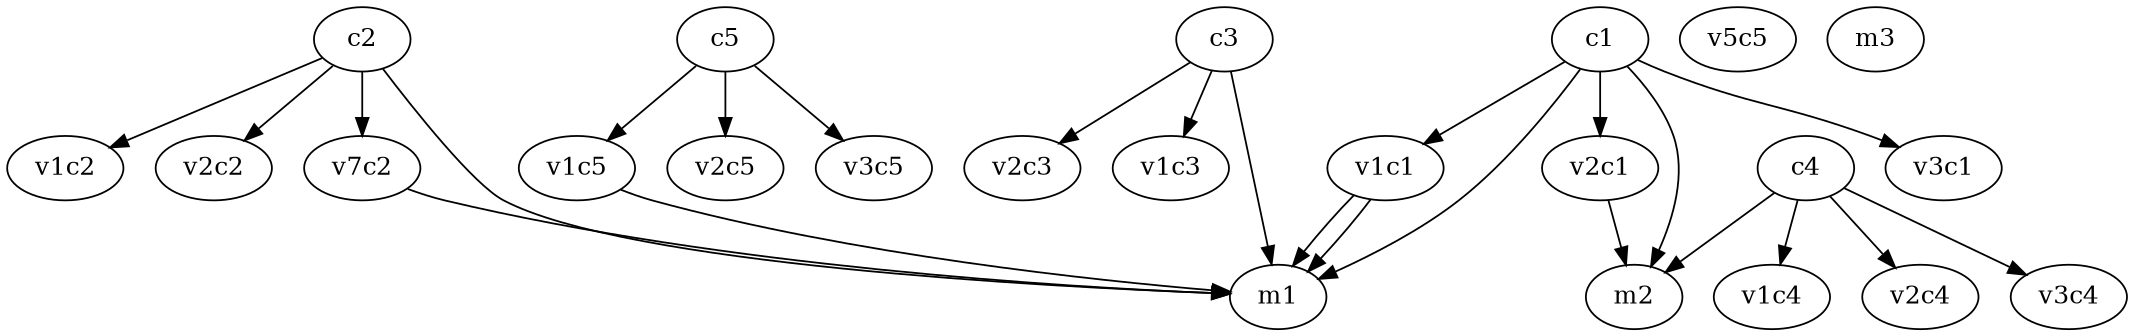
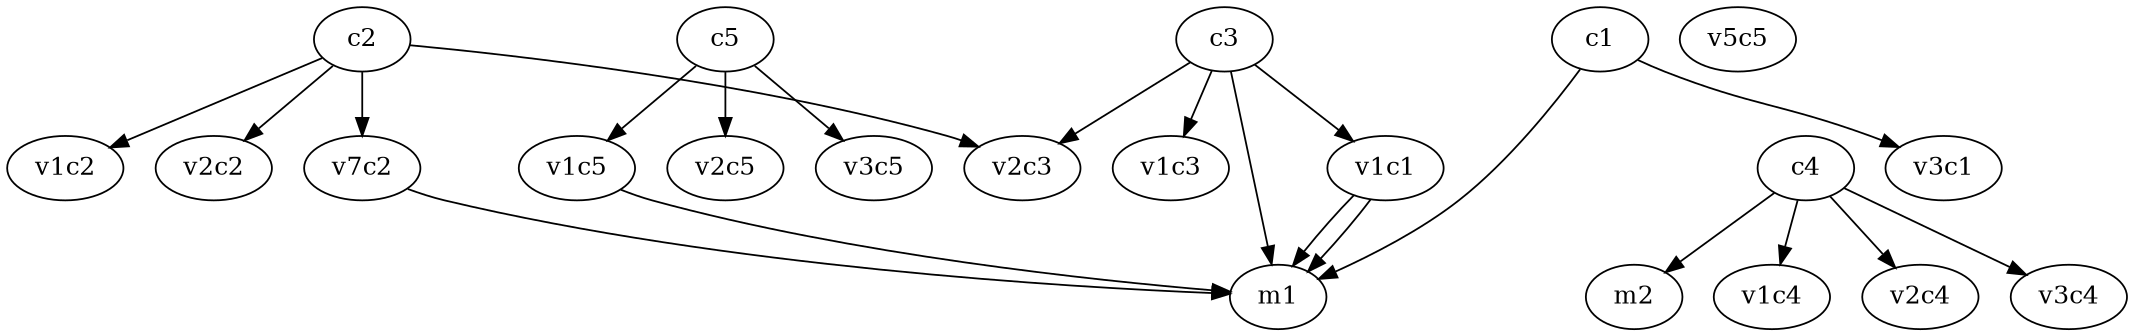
(1876, 39) -> none
(1502, 98) -> (1297, 97)
(1677, 152) -> none
(1600, 168) -> none
(765, 259) -> (702, 83)
